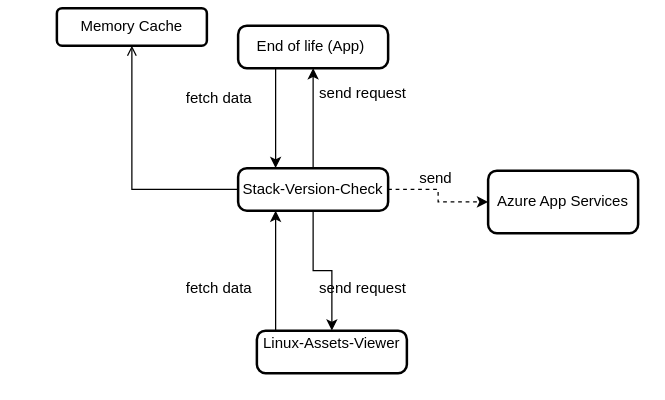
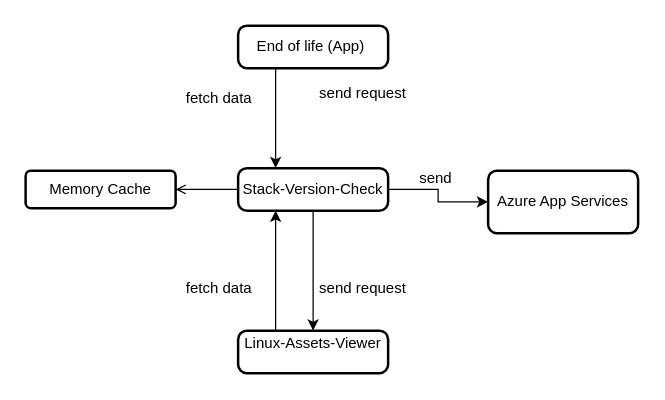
(132, 27) -> (101, 189)
(313, 122) -> none
(438, 193) -> (438, 193)
(332, 352) -> (313, 352)
